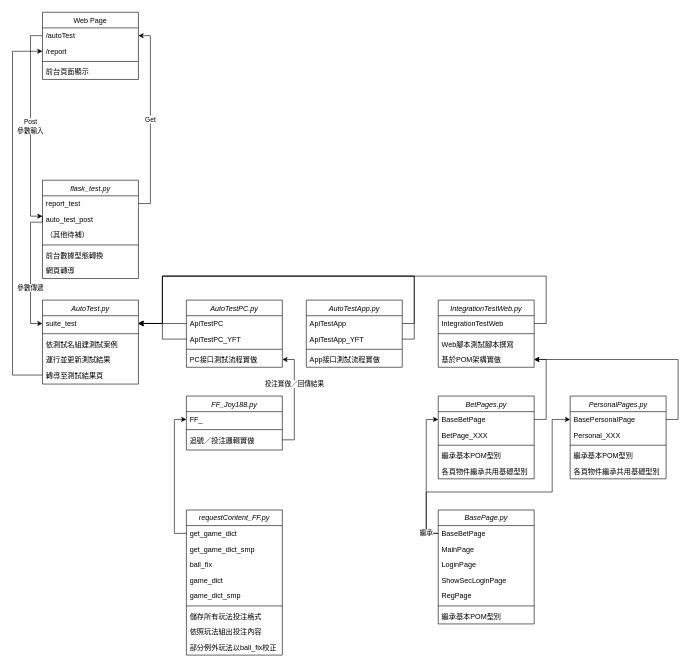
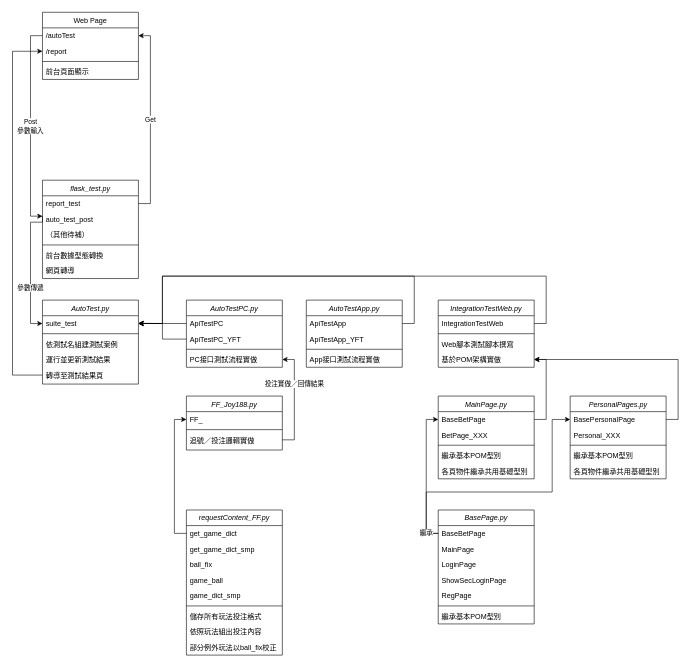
(414, 337) -> none
(486, 404) -> (486, 404)
(207, 581) -> (206, 581)
